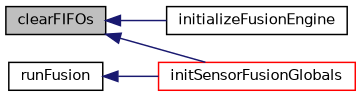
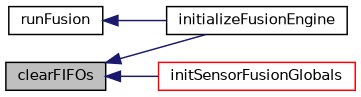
(138, 76) -> (142, 21)
